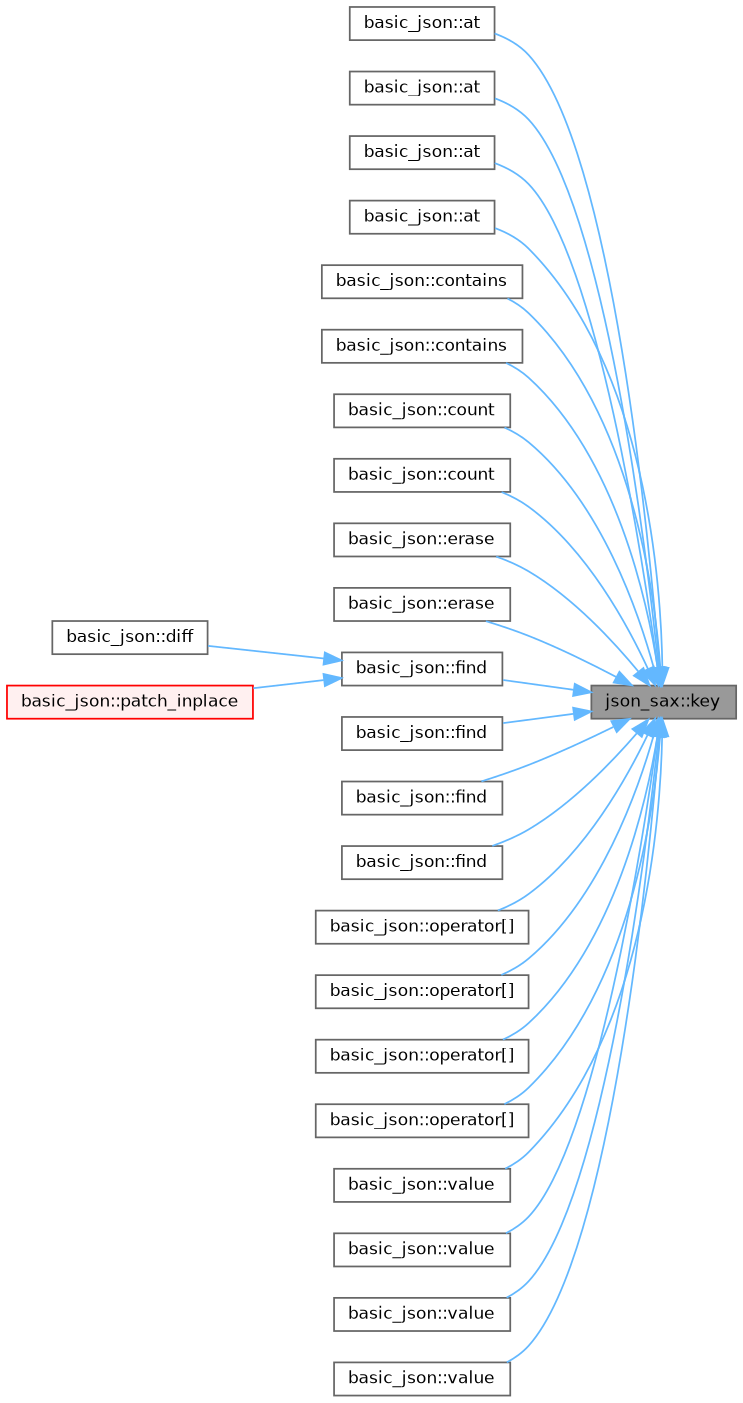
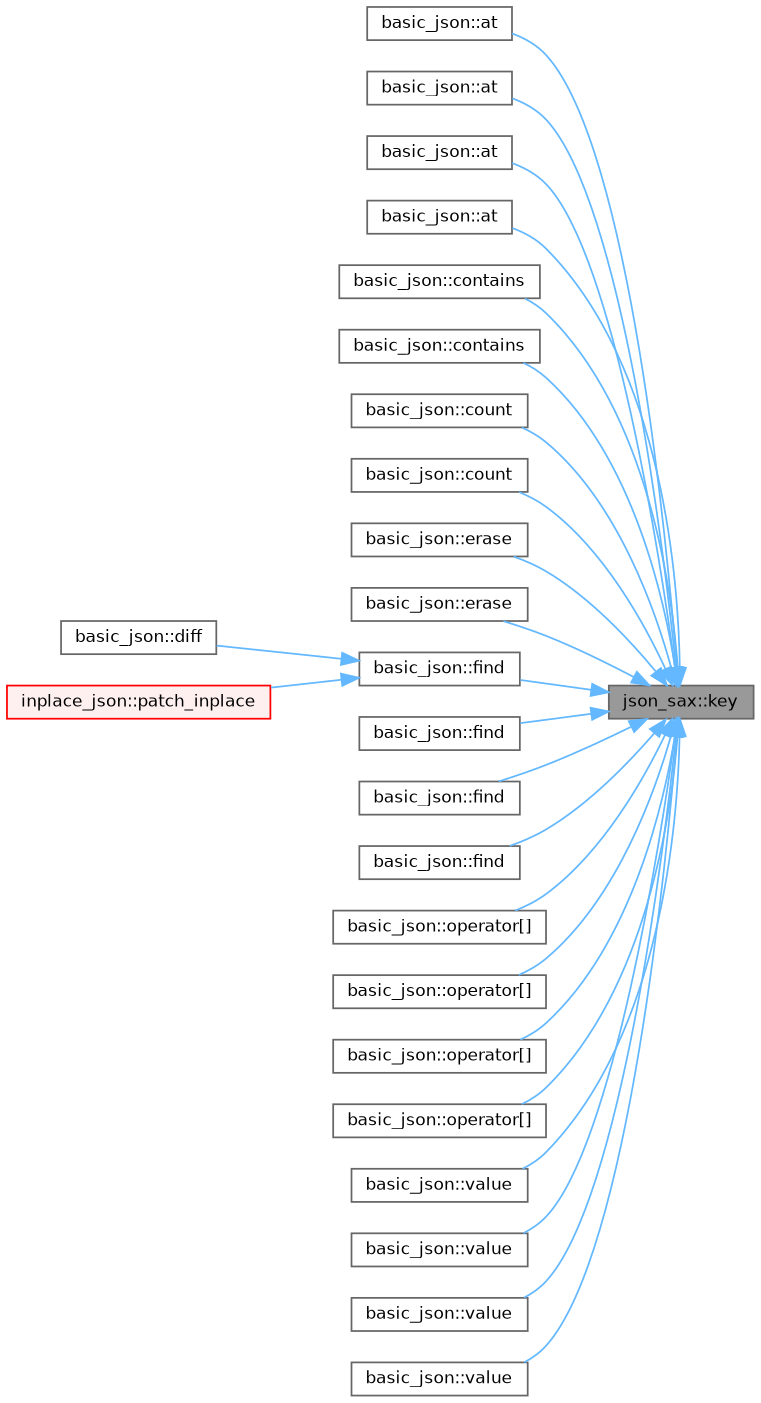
(130, 702) -> (139, 702)
